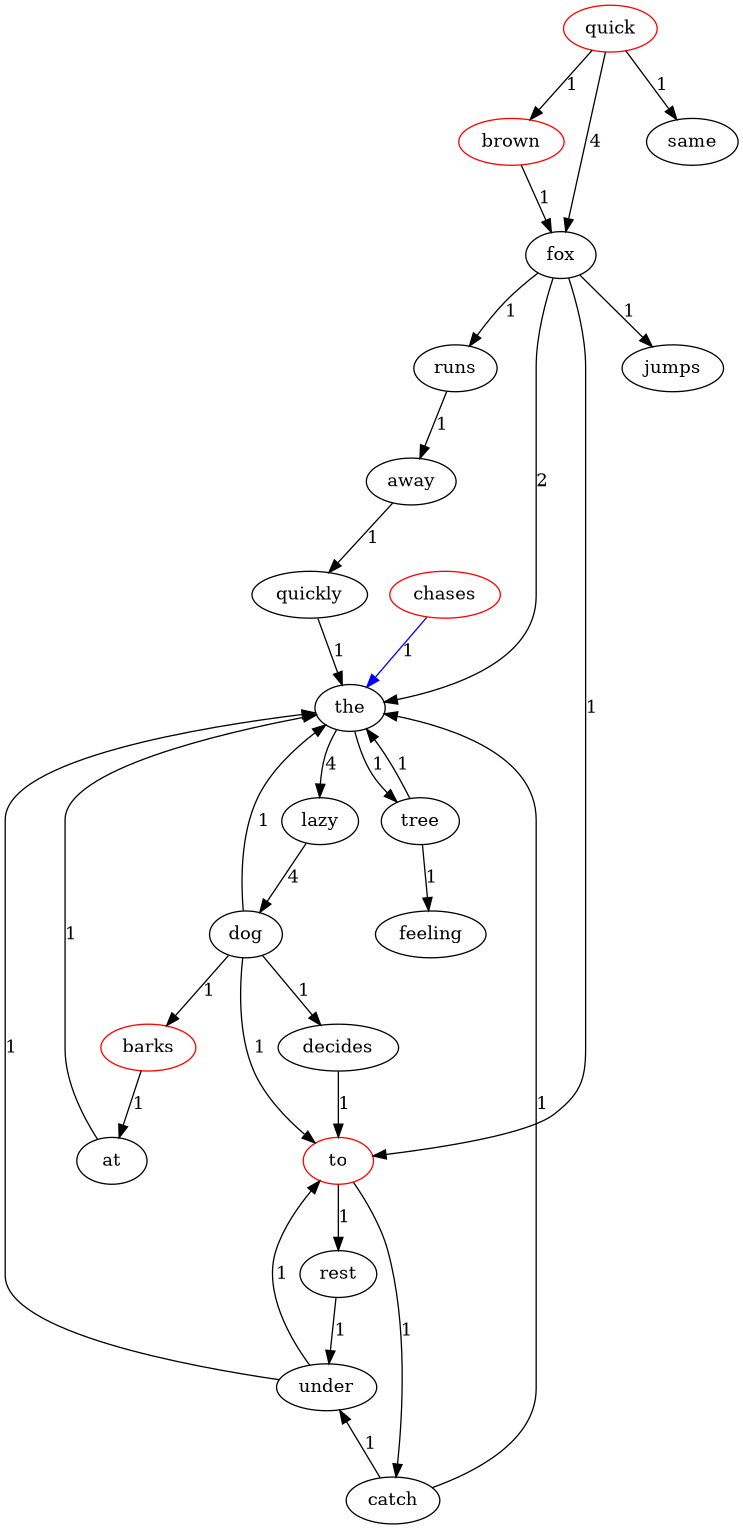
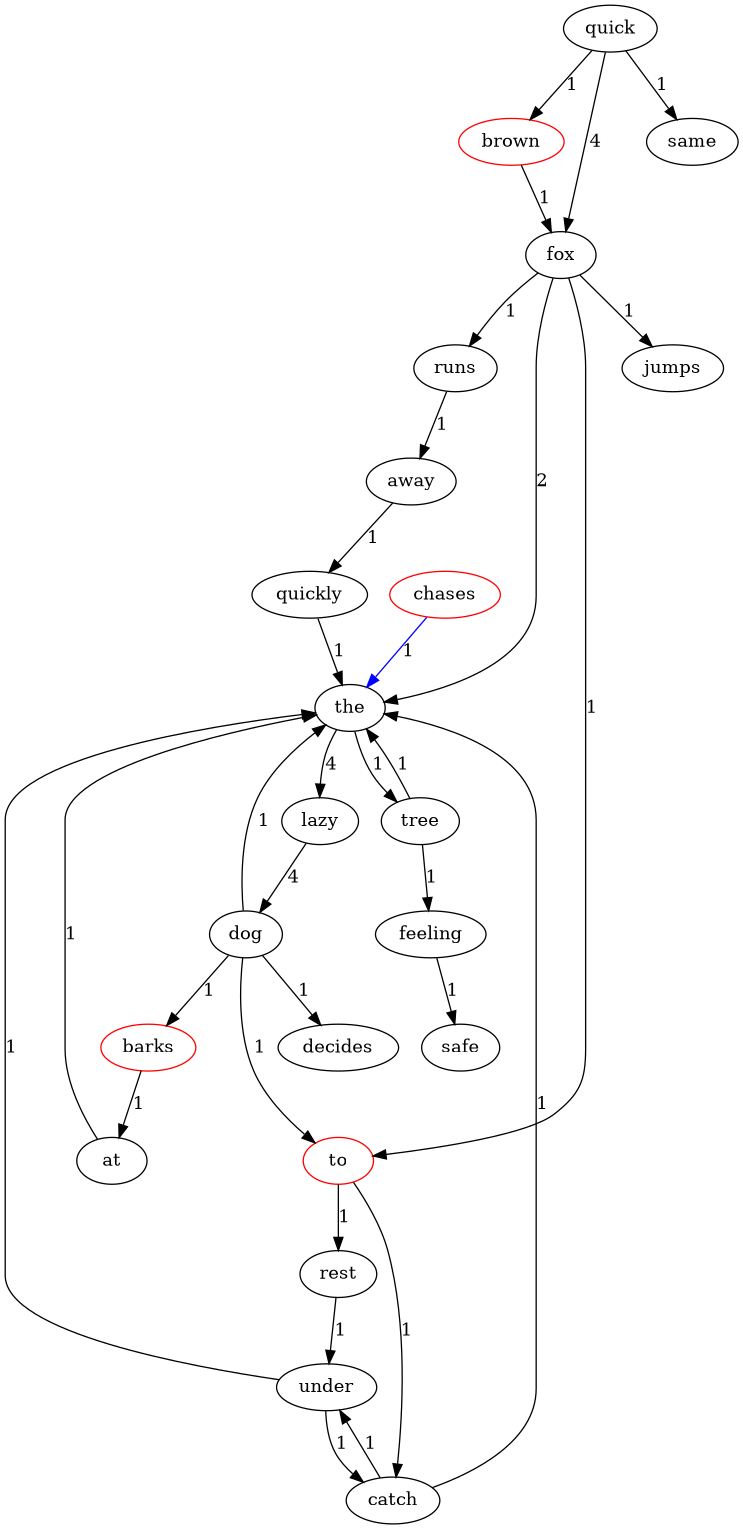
(610, 29) -> (610, 29)
none -> (461, 1048)
(338, 1098) -> none
(273, 1277) -> (332, 1446)
